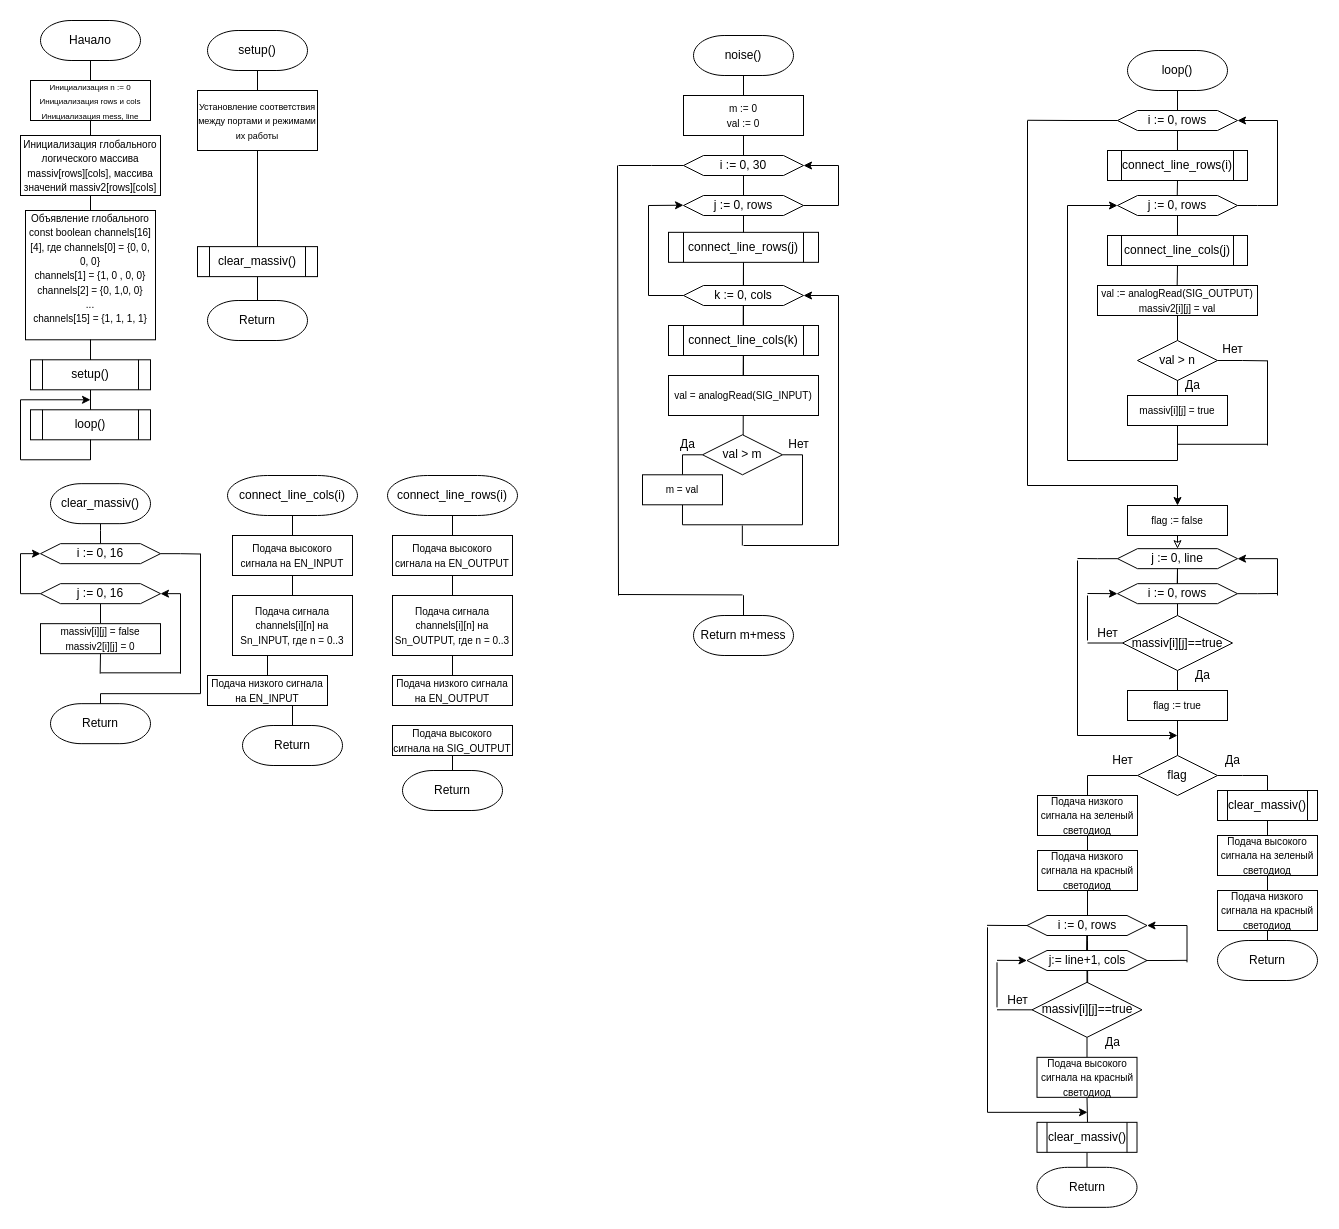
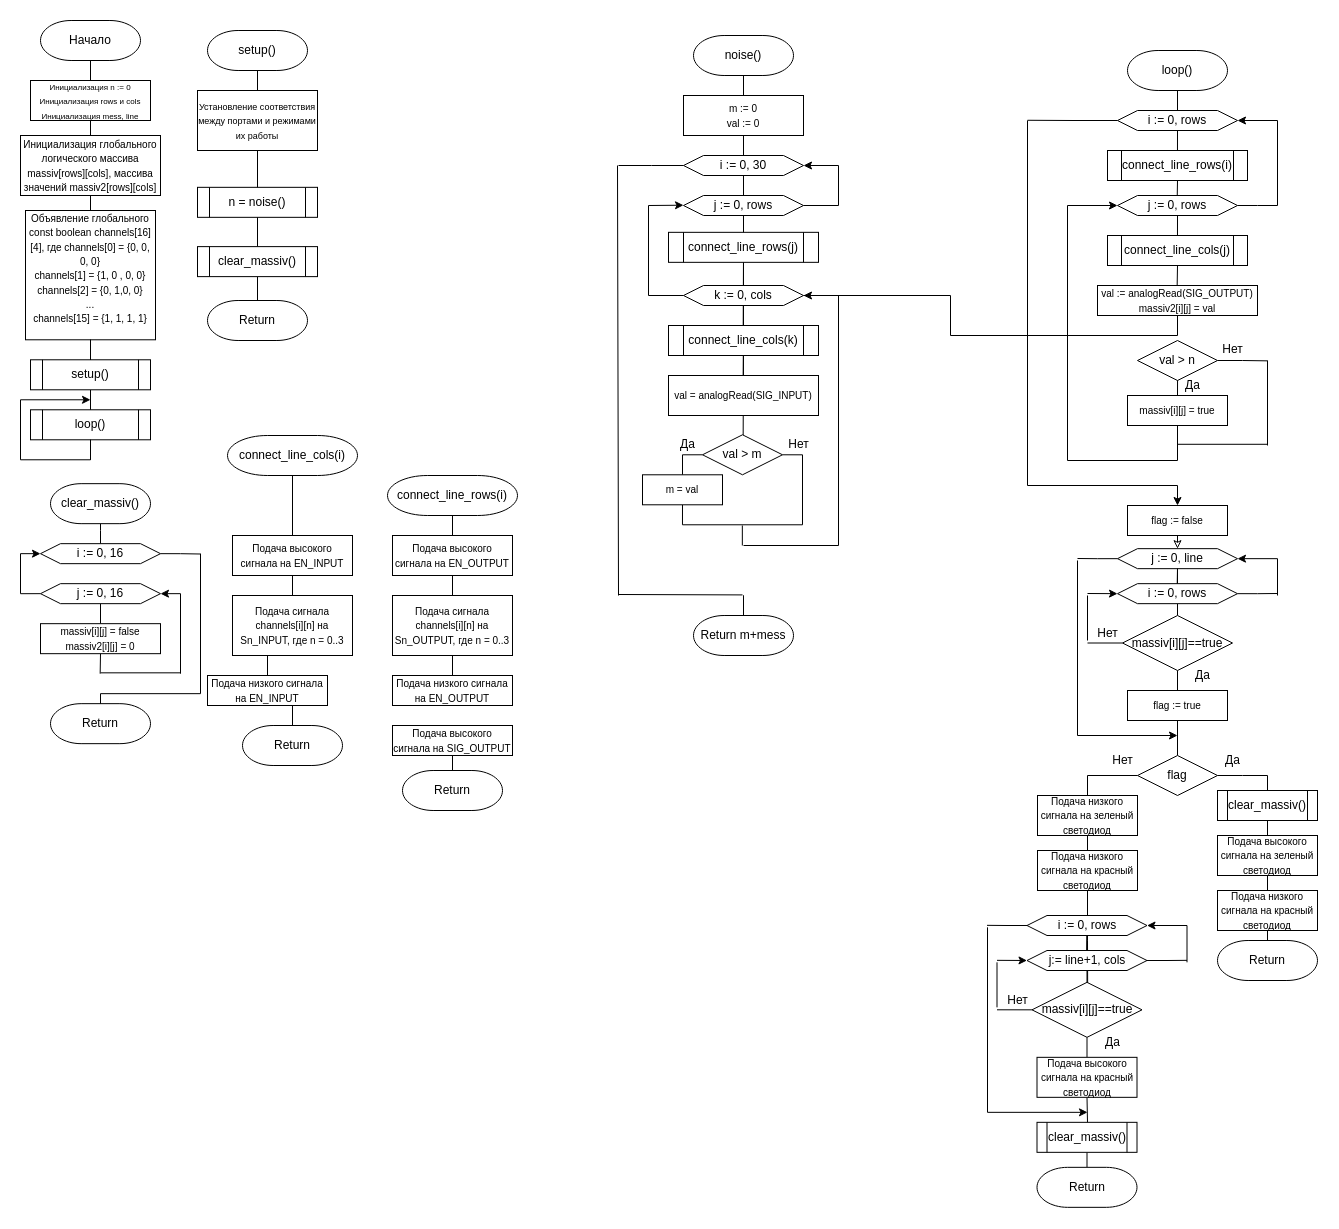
none -> (258, 202)
(1178, 337) -> (990, 336)
(293, 496) -> (293, 456)
